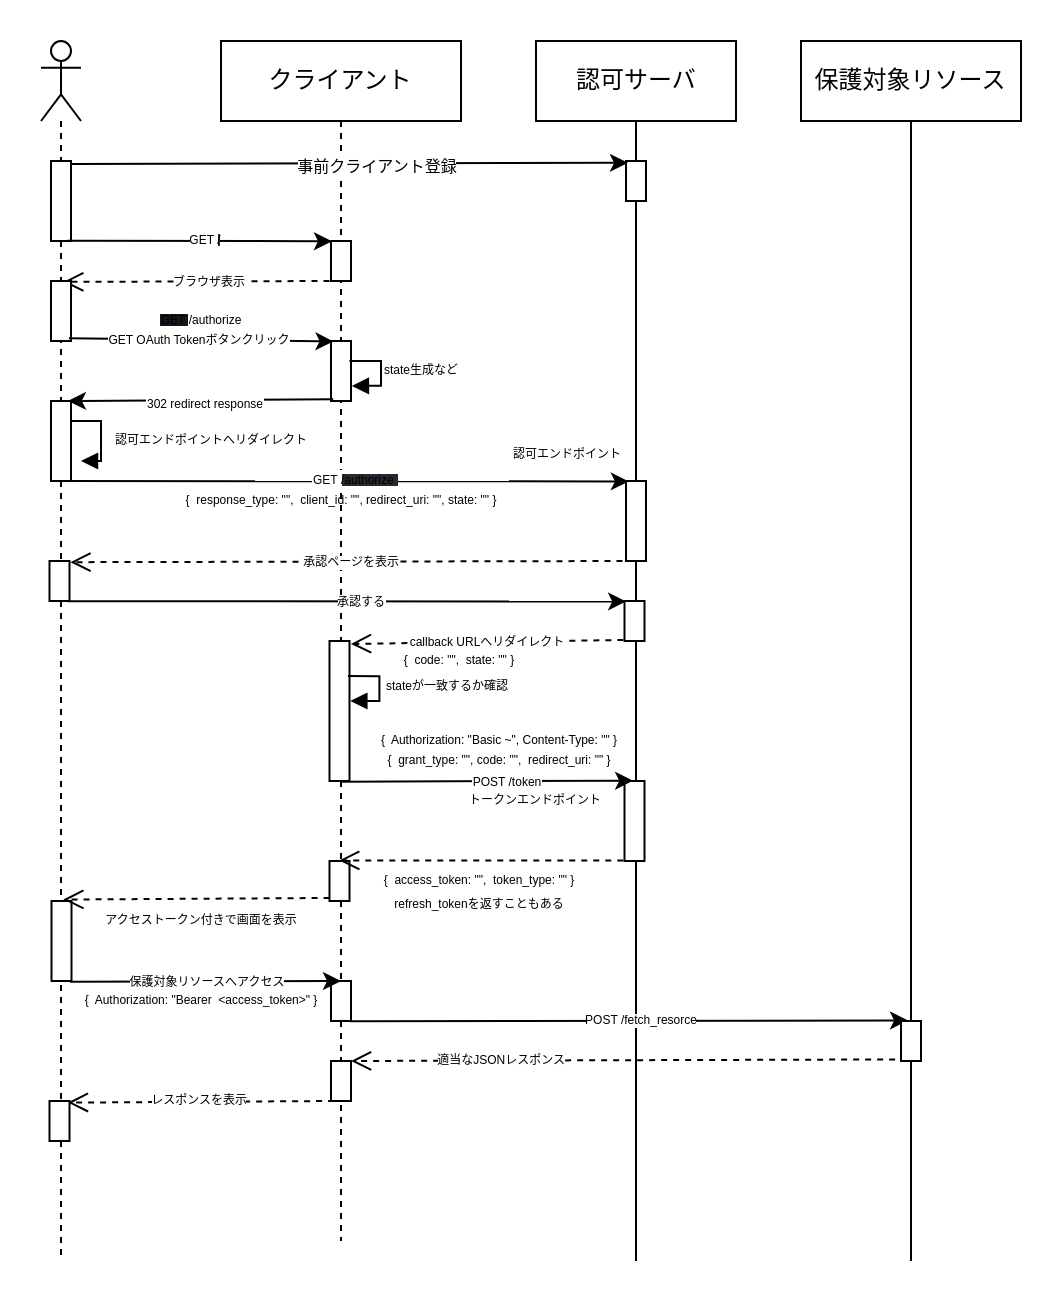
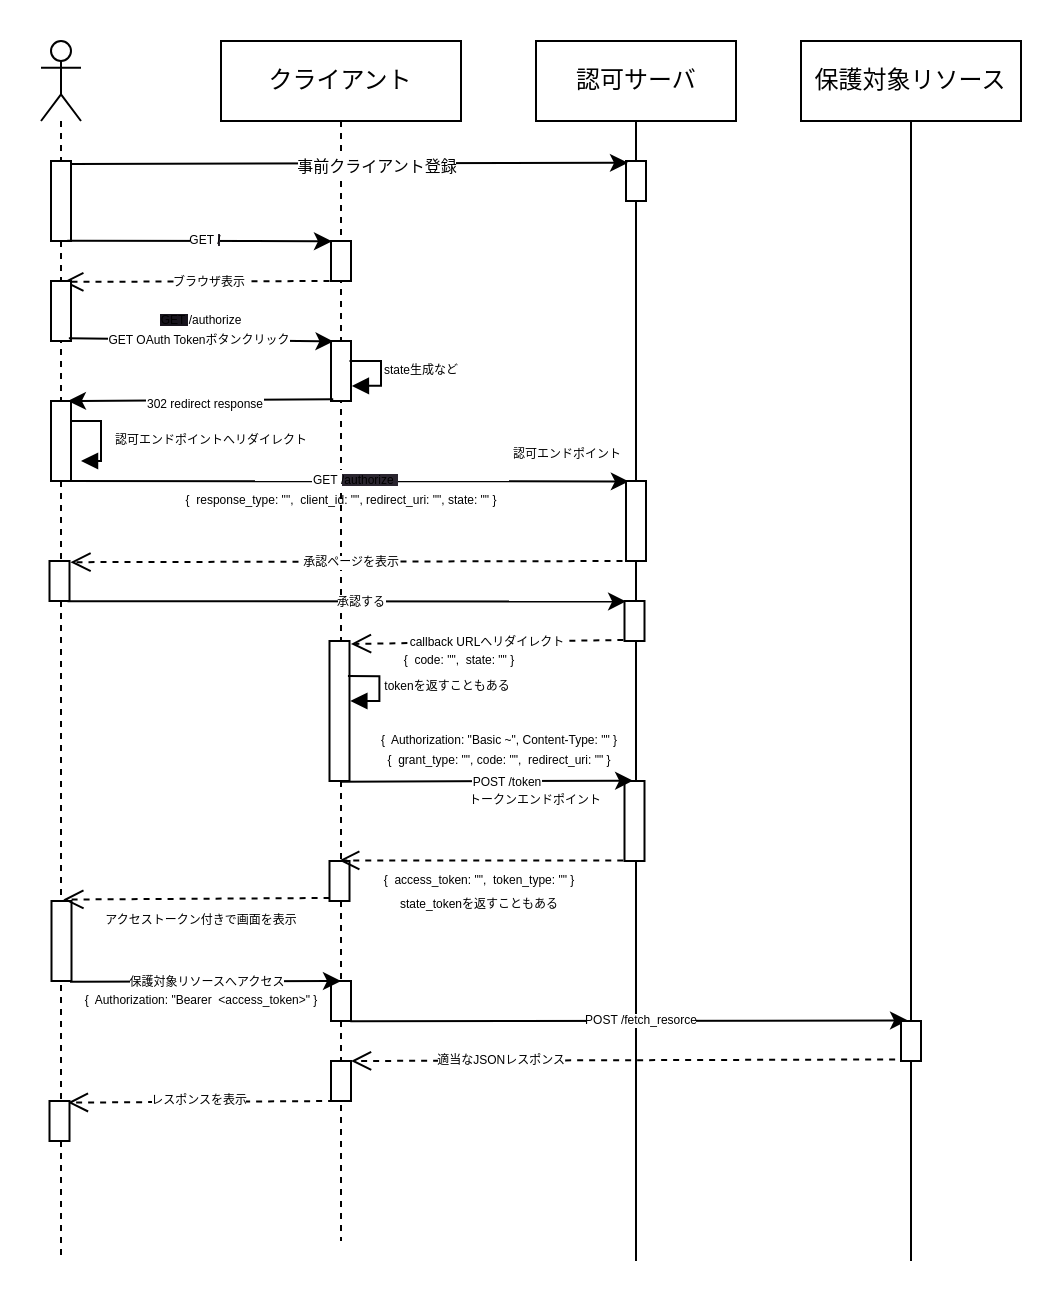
(448, 687) -> (448, 687)
(480, 905) -> (480, 905)
